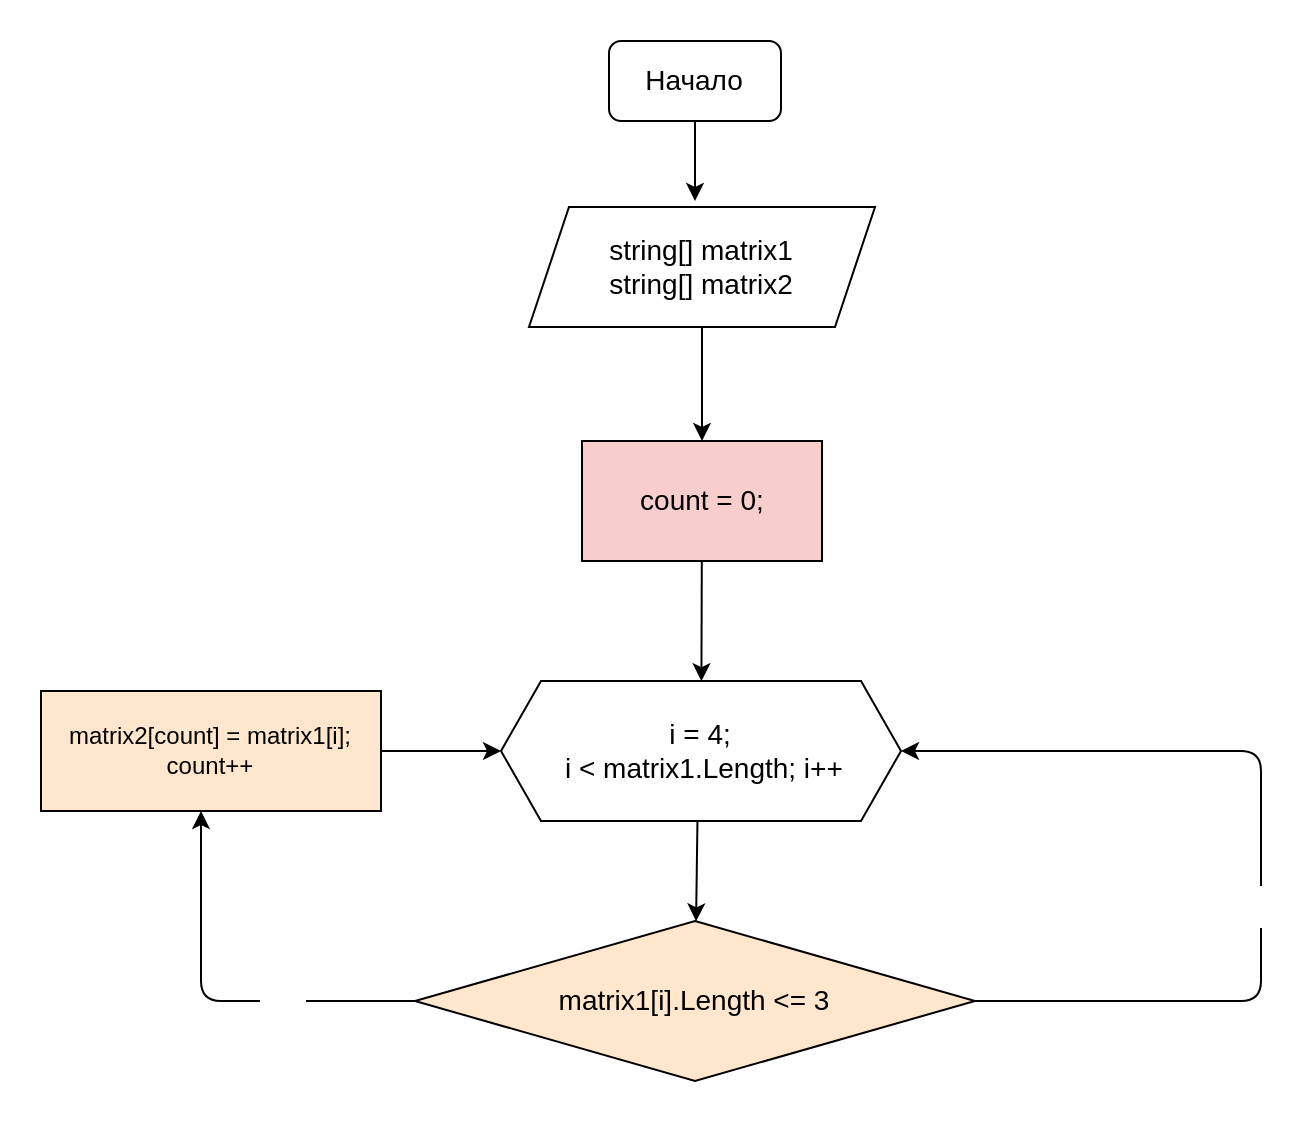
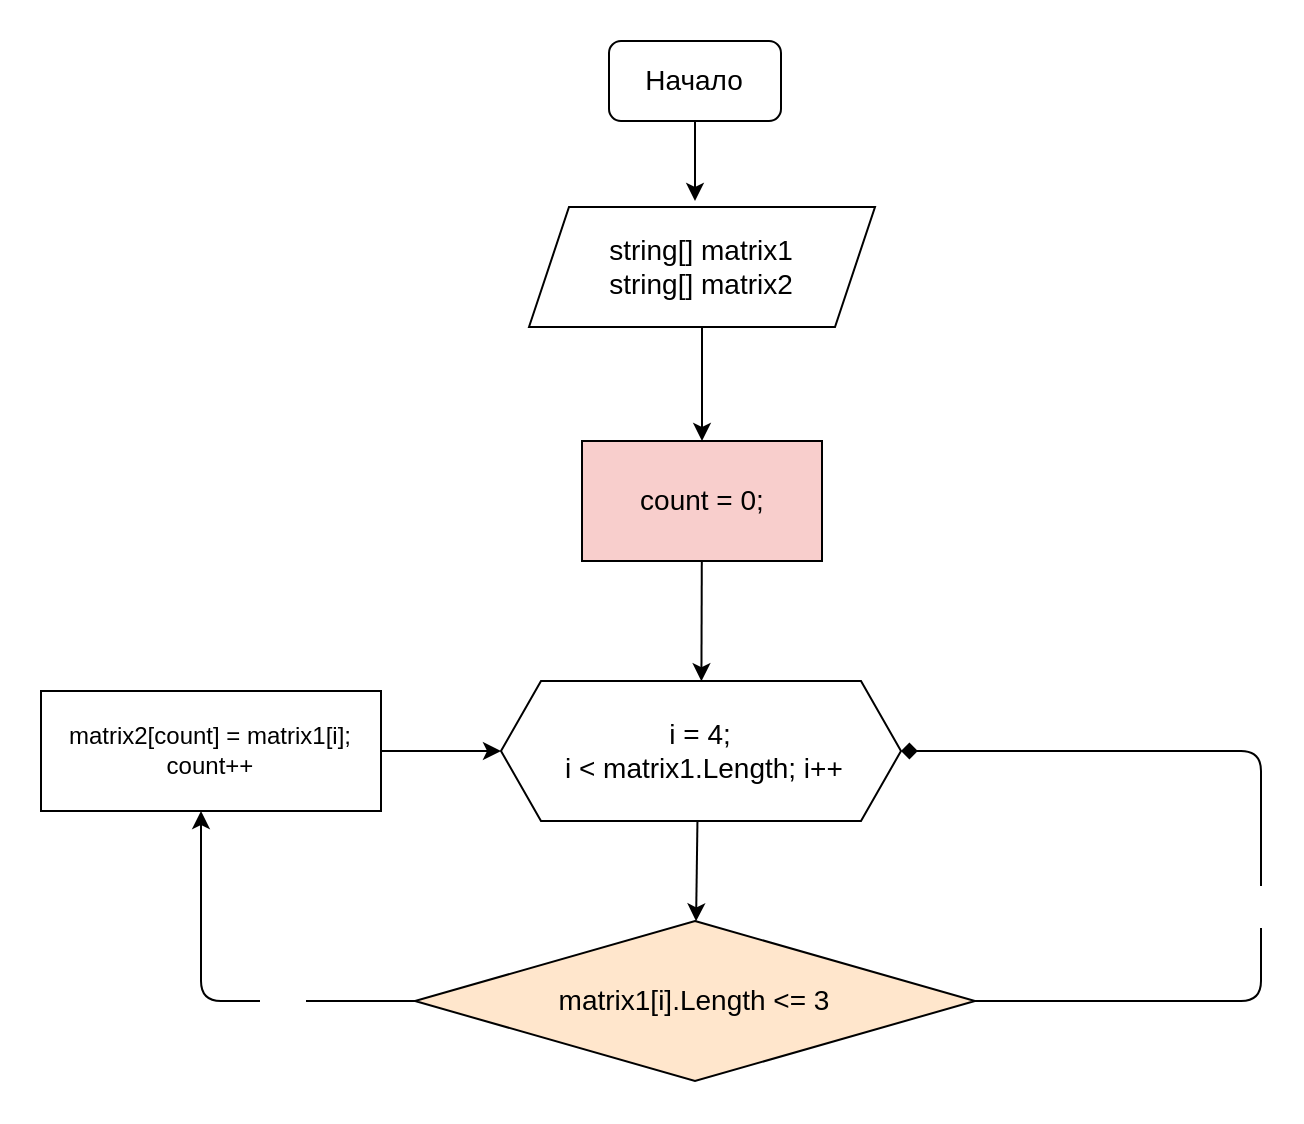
(211, 751) -> (211, 751)
(916, 751) -> (917, 751)
